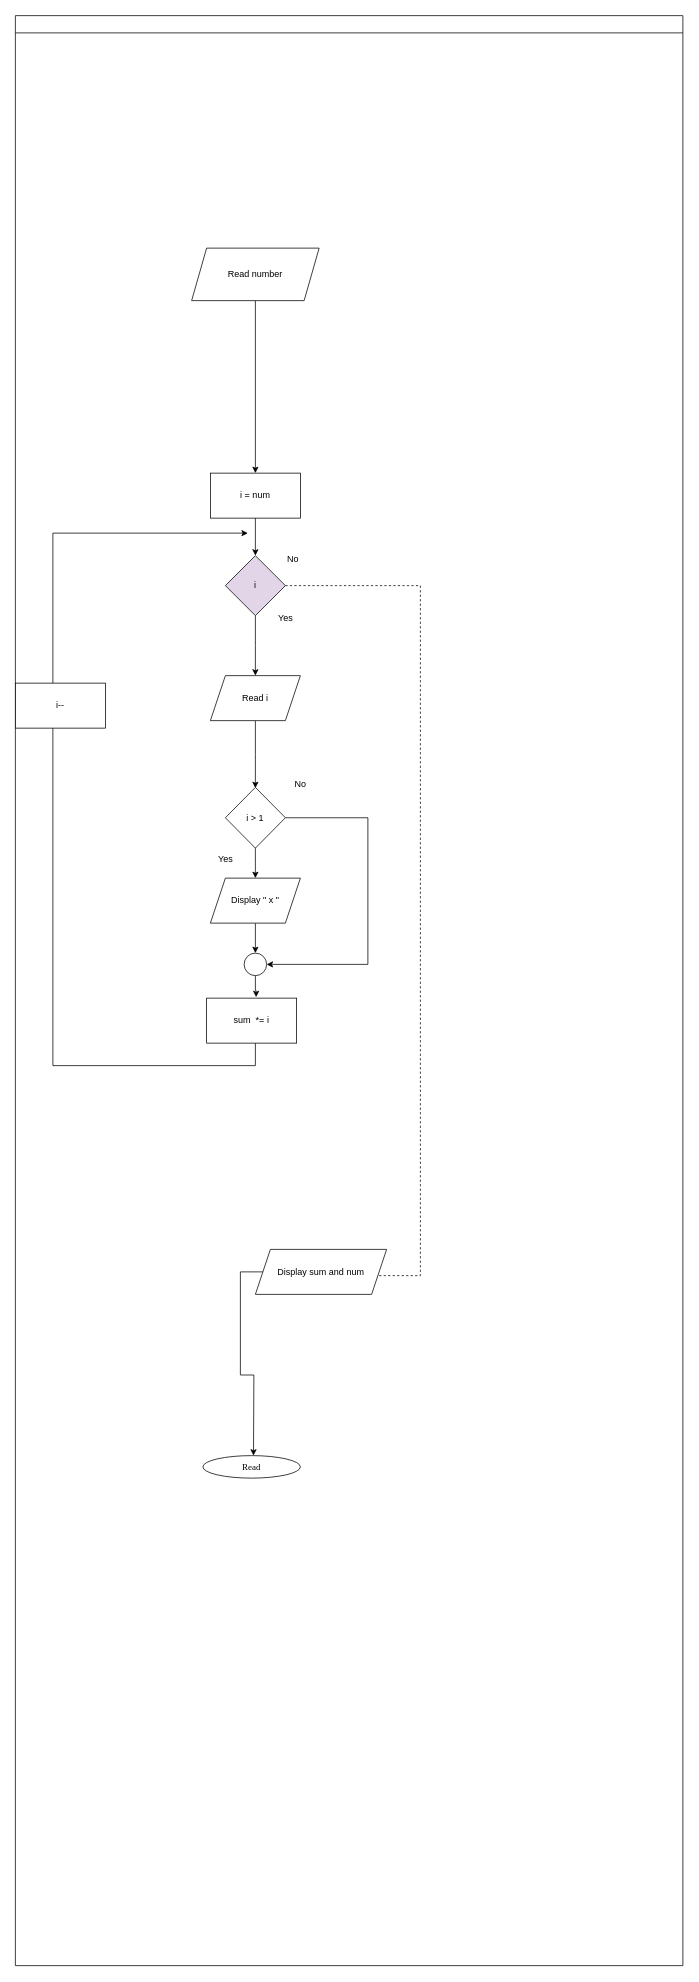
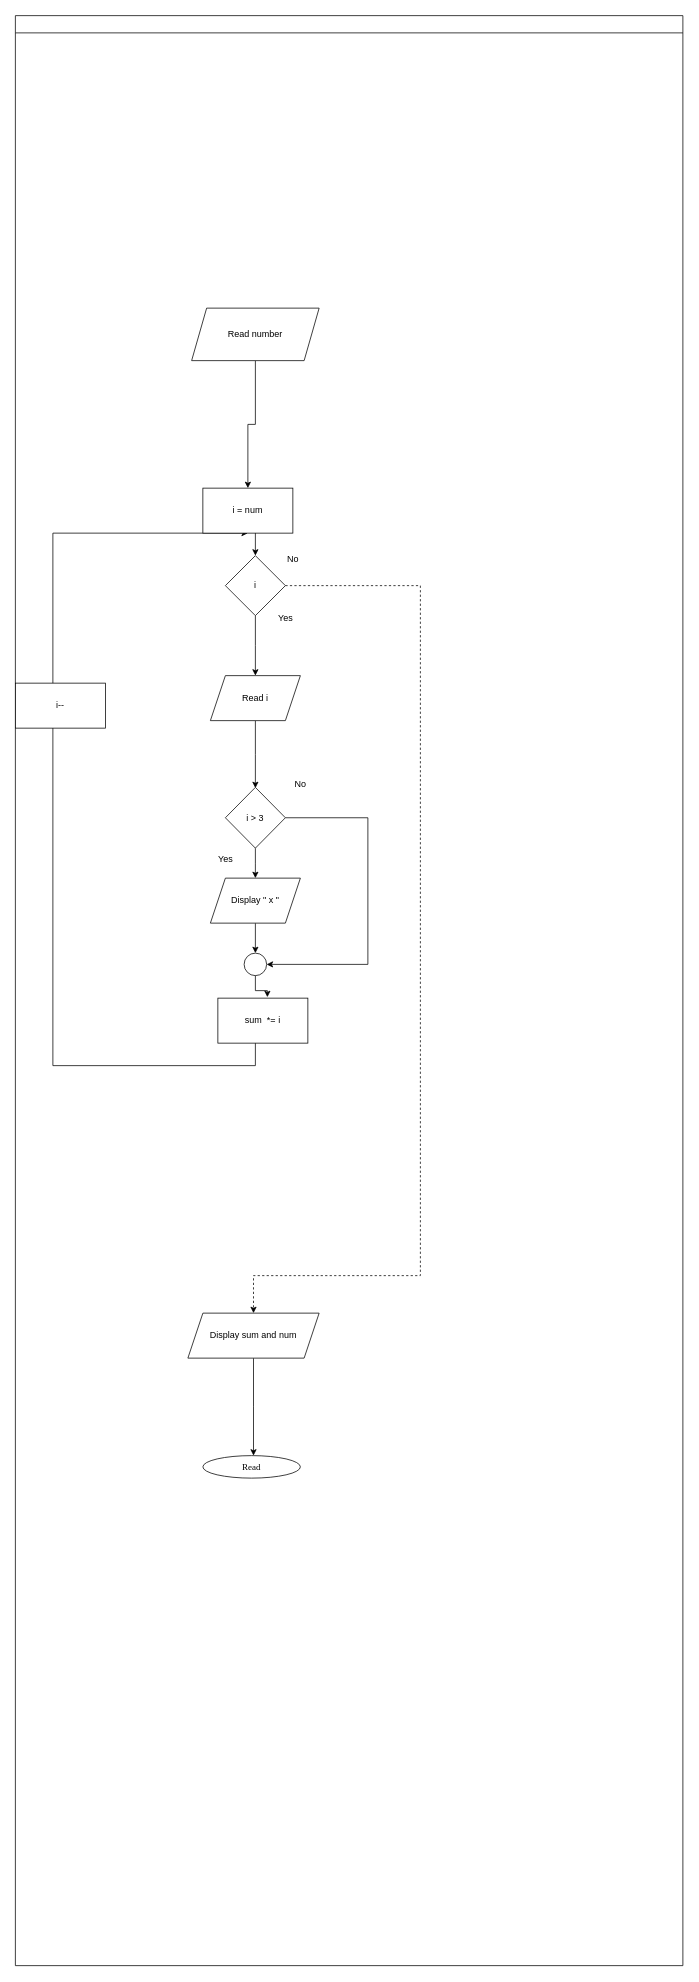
(255, 274) -> (255, 334)
(255, 495) -> (248, 510)
(255, 585) -> (255, 585)
(255, 818) -> (255, 818)
(252, 1020) -> (263, 1020)
(321, 1272) -> (254, 1335)
